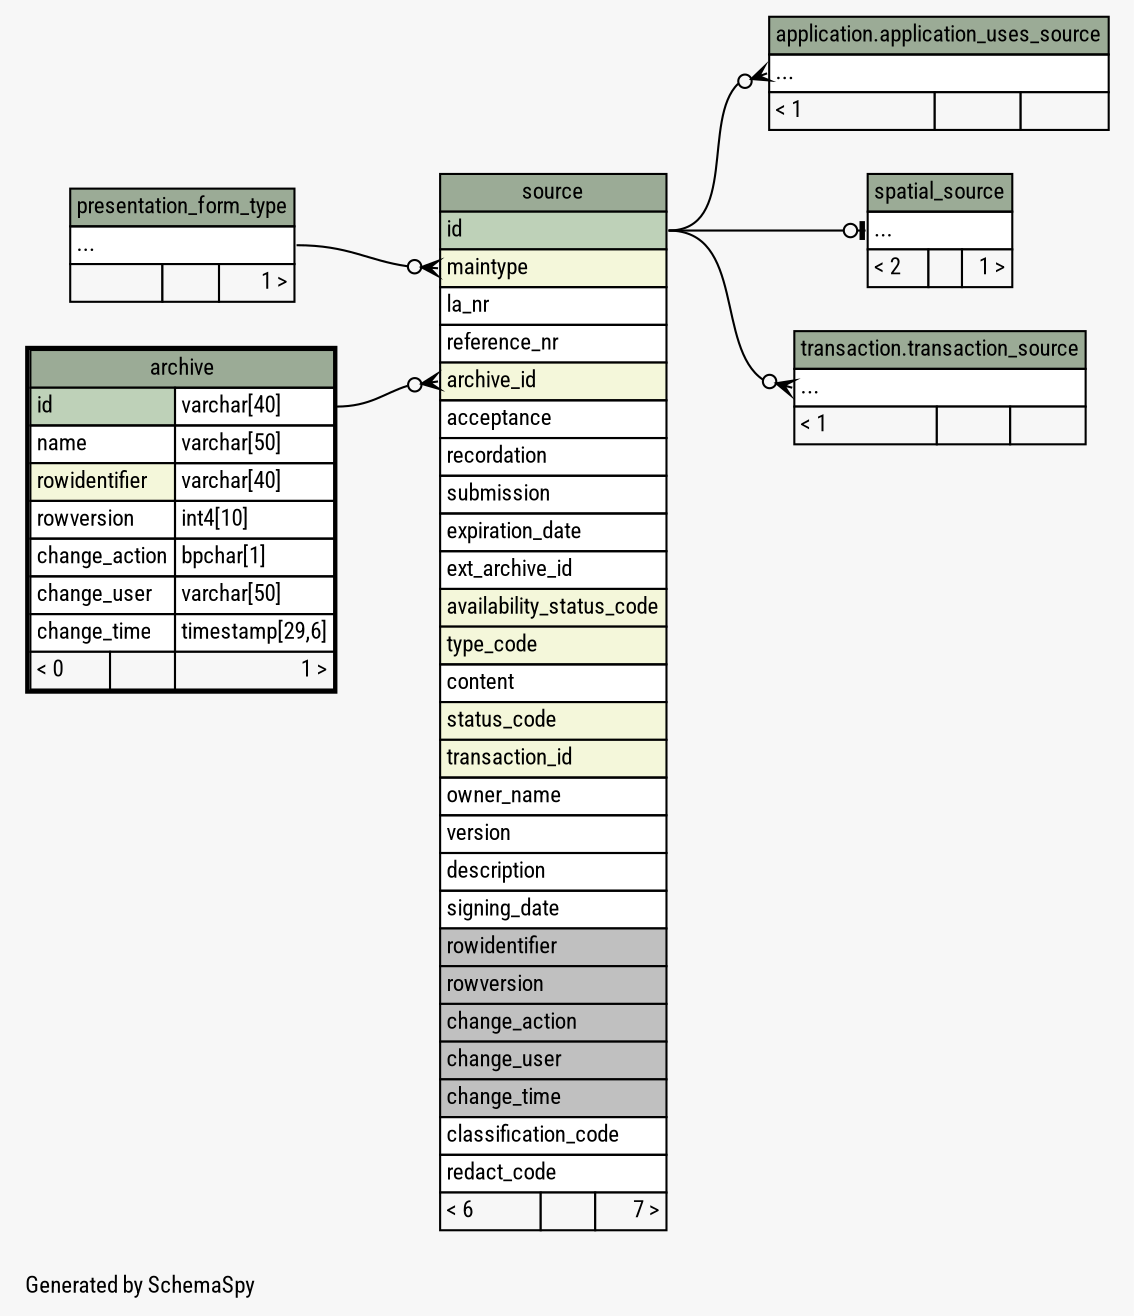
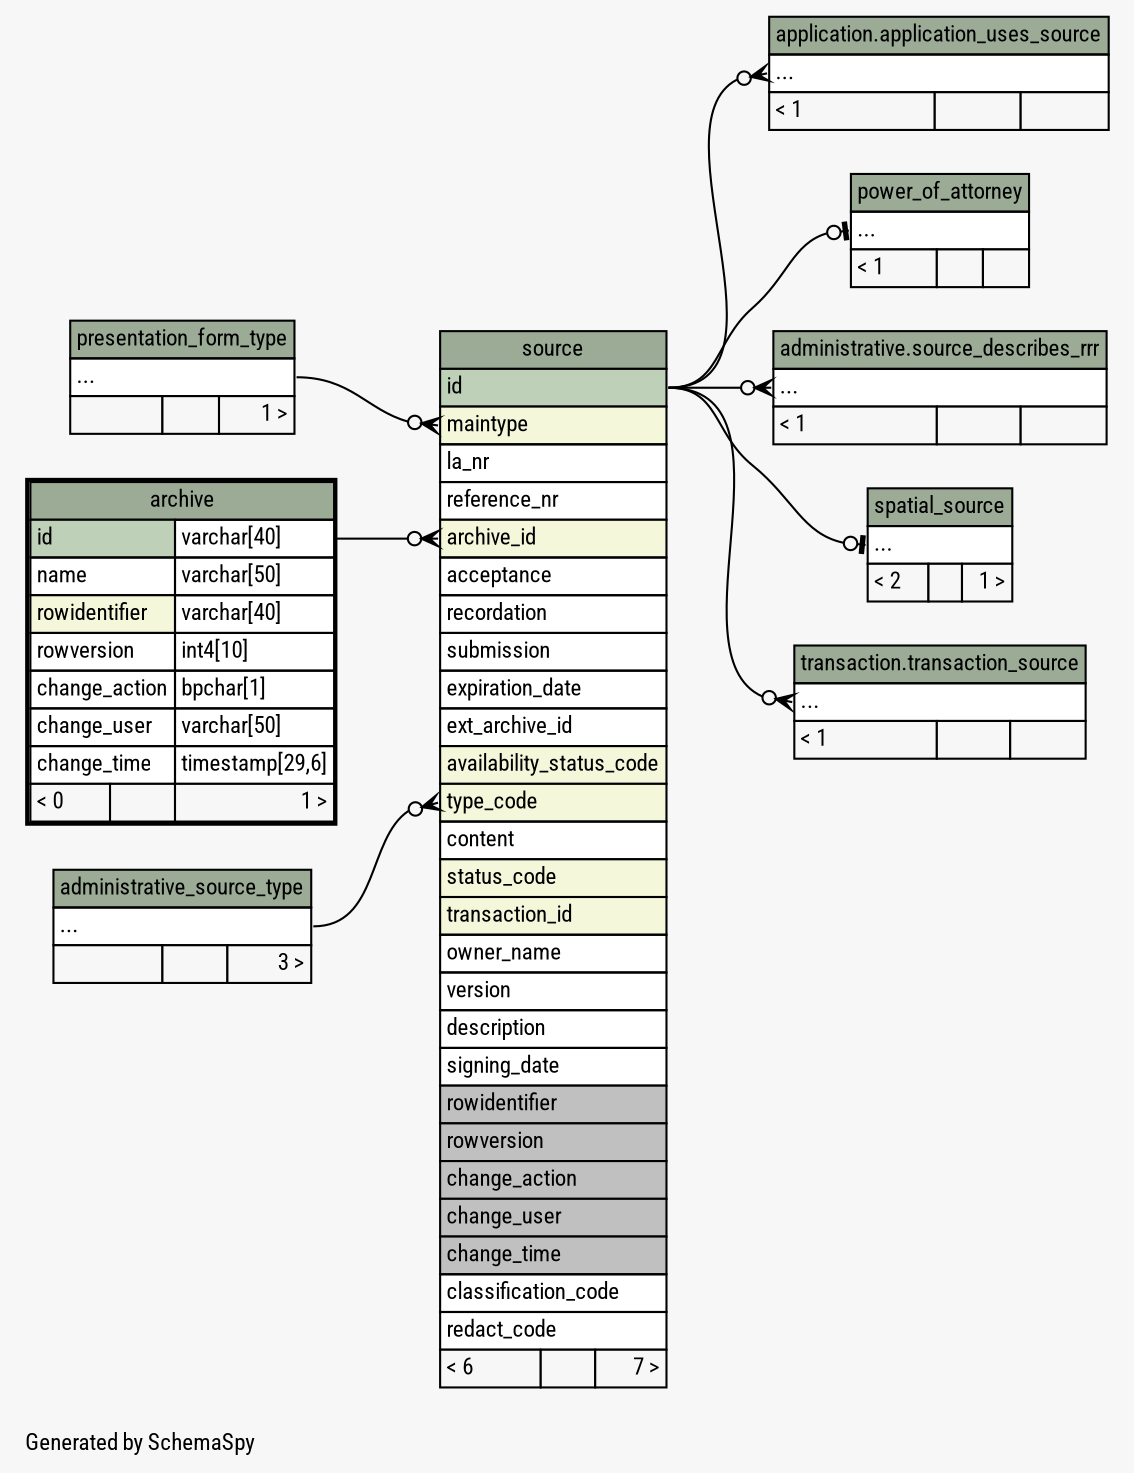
none -> (939, 231)
none -> (939, 388)
none -> (181, 926)
